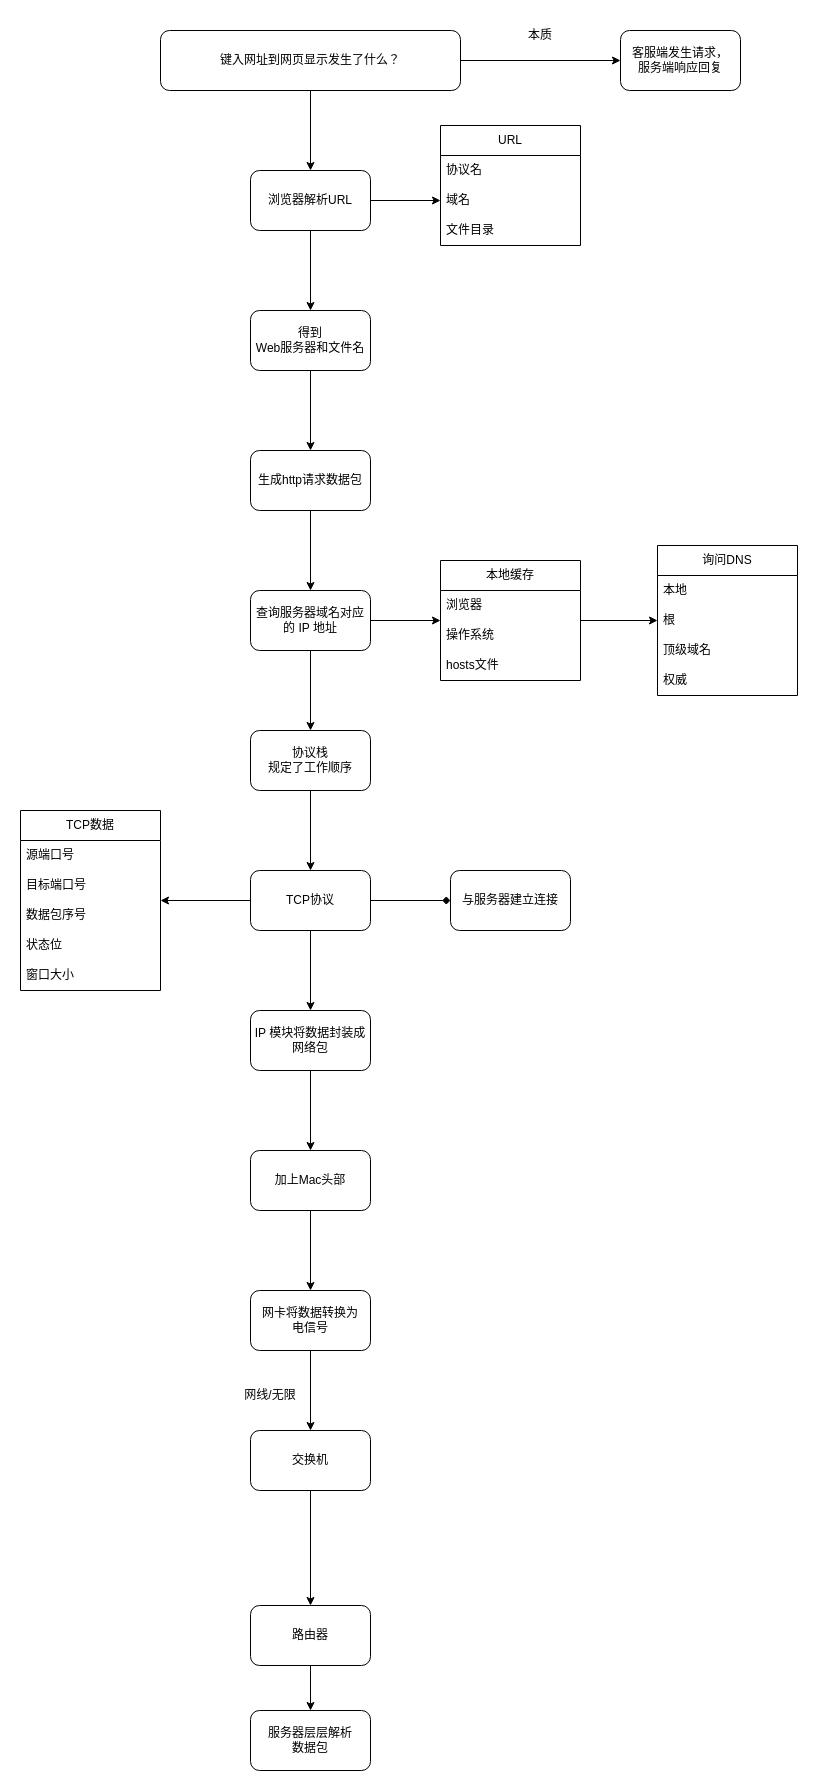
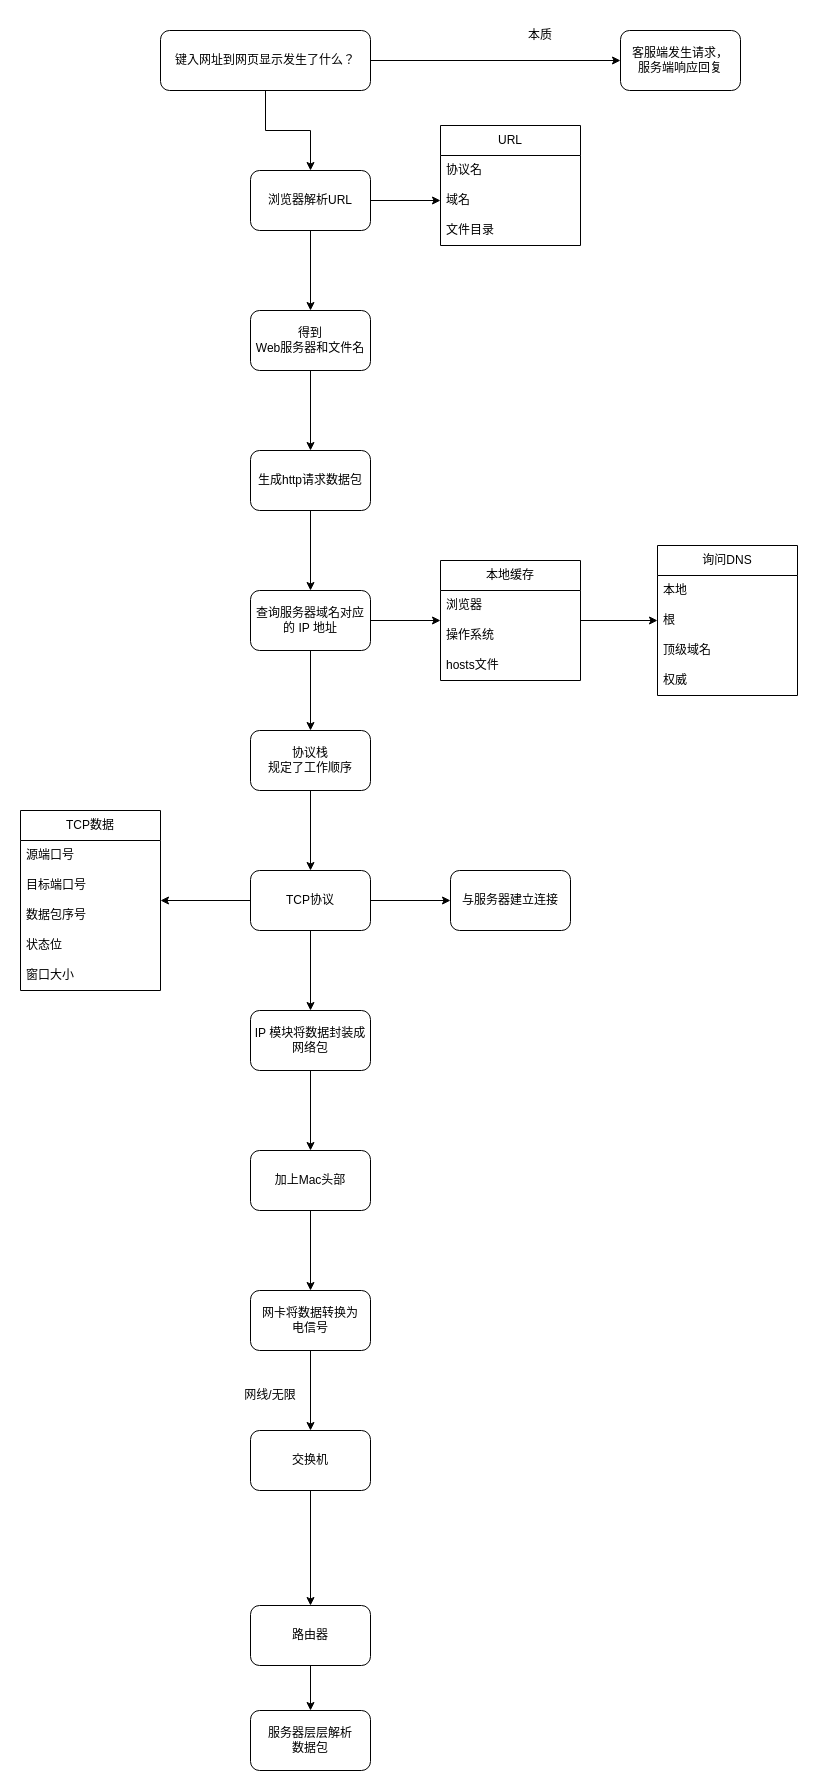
(311, 61) -> (266, 61)
(442, 901) -> (442, 901)
